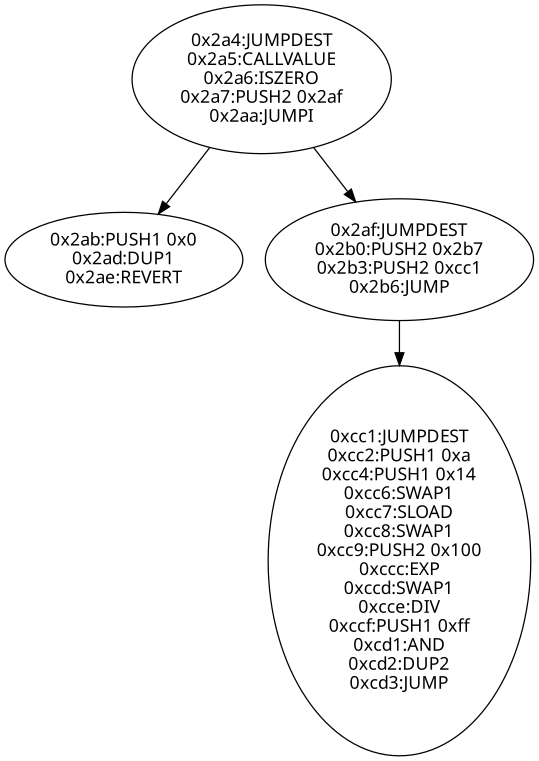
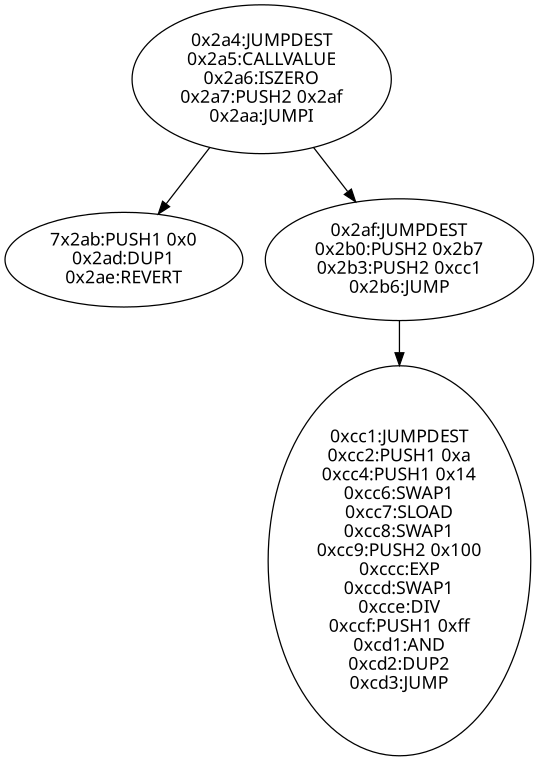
(124, 260) -> (124, 260)
